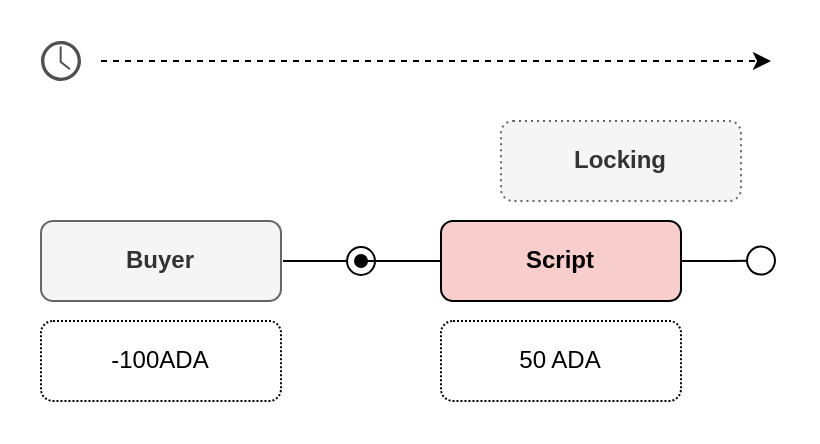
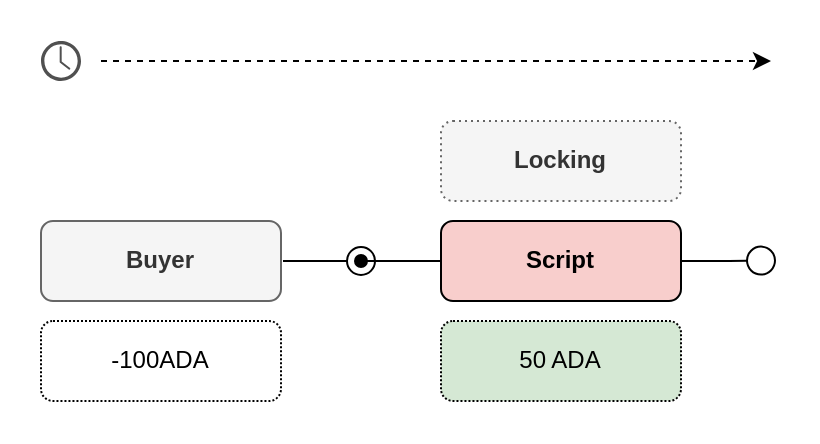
(621, 161) -> (561, 161)
(561, 361) -> (561, 361)
